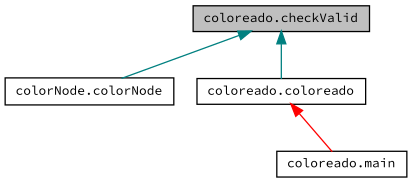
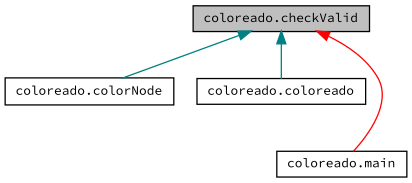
(89, 91) -> (89, 91)
(316, 133) -> (381, 86)
